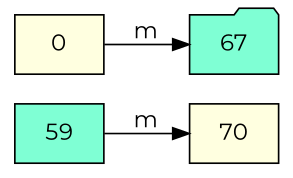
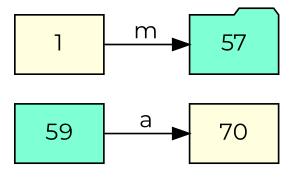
(59, 45) -> (59, 45)
(234, 45) -> (234, 45)
(147, 121) -> (147, 121)
